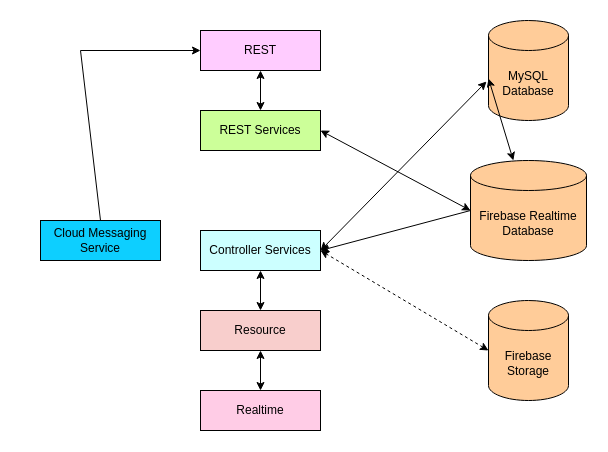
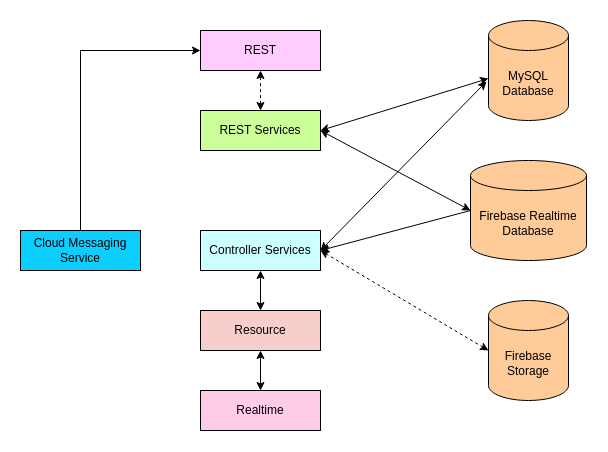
(261, 90) -> (261, 90)
(501, 120) -> (405, 104)
(101, 241) -> (81, 251)
